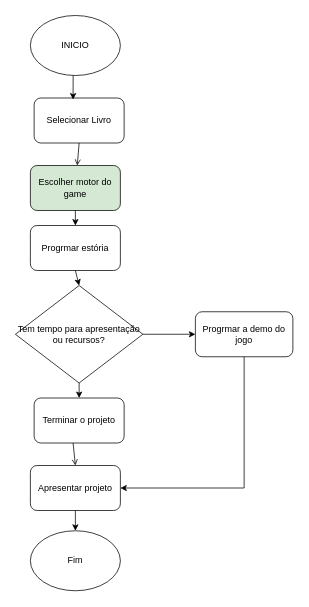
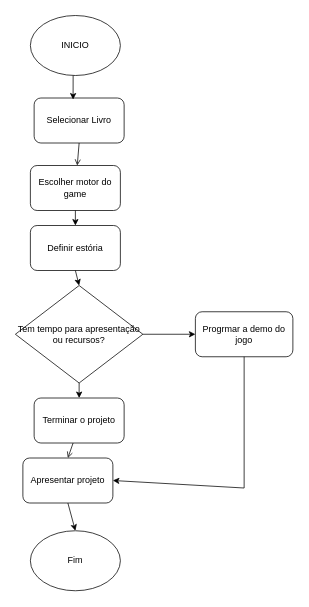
(75, 188) -> (75, 188)
(75, 248) -> (75, 248)
(75, 488) -> (68, 480)
